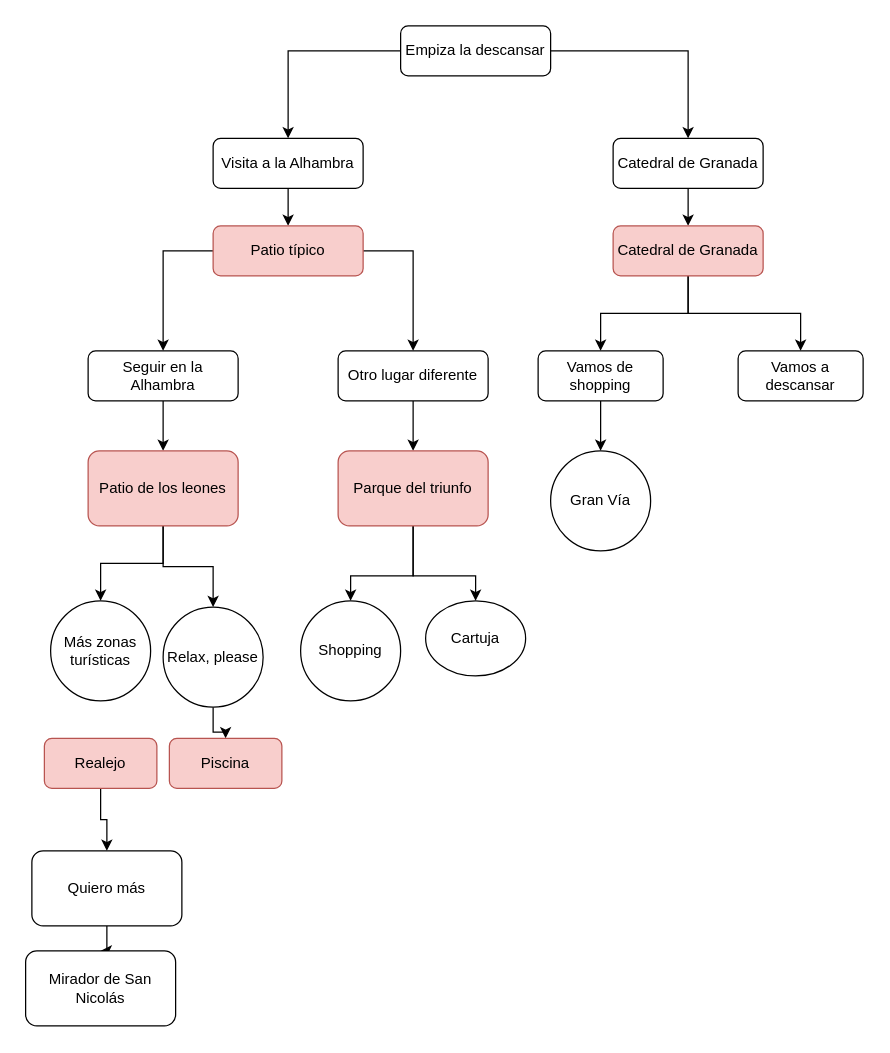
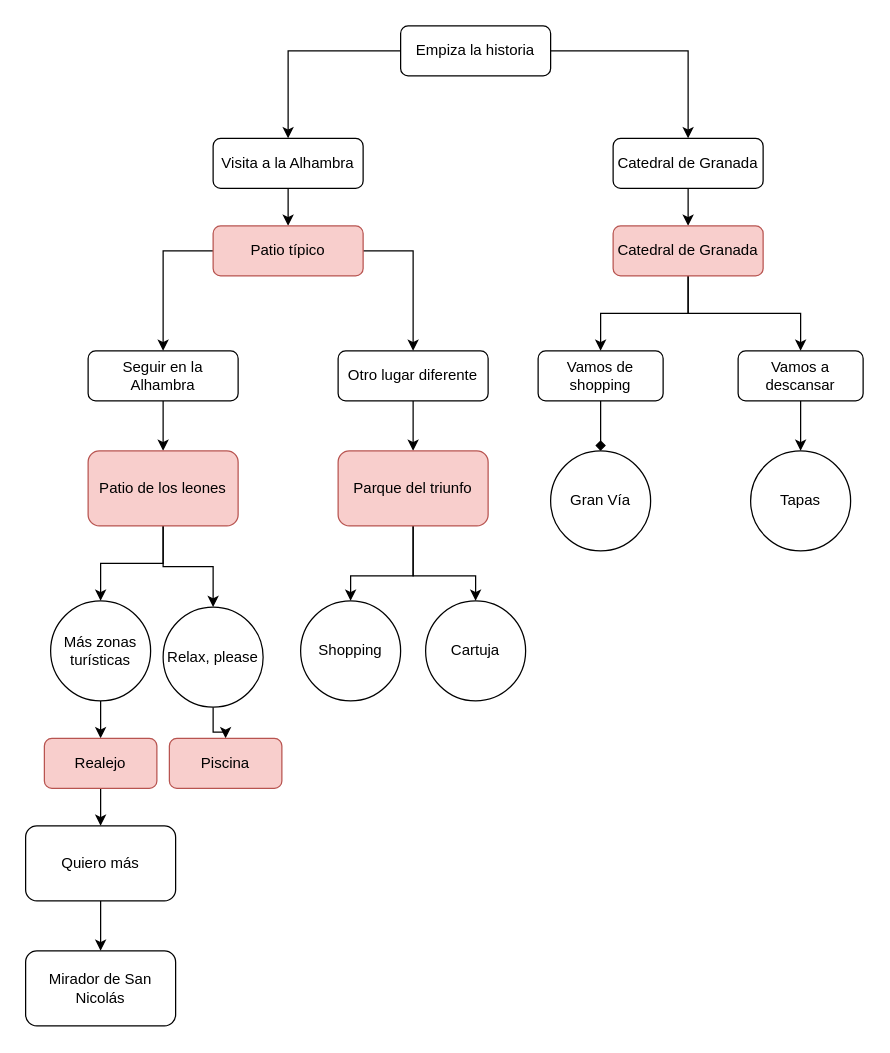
(476, 51) -> (476, 51)
none -> (801, 422)
(601, 441) -> (601, 440)
none -> (801, 501)
(476, 638) -> (476, 651)
none -> (101, 724)
(107, 888) -> (101, 863)
